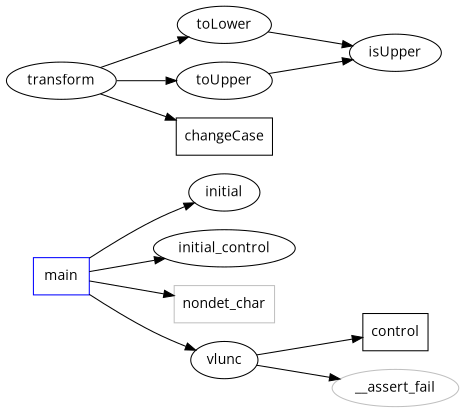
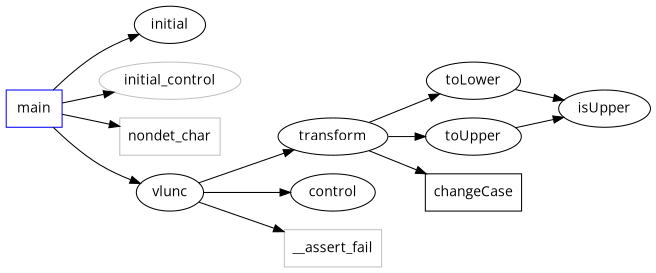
none -> (242, 168)
(224, 248) -> (170, 81)
(395, 332) -> (333, 192)
(395, 388) -> (333, 248)
